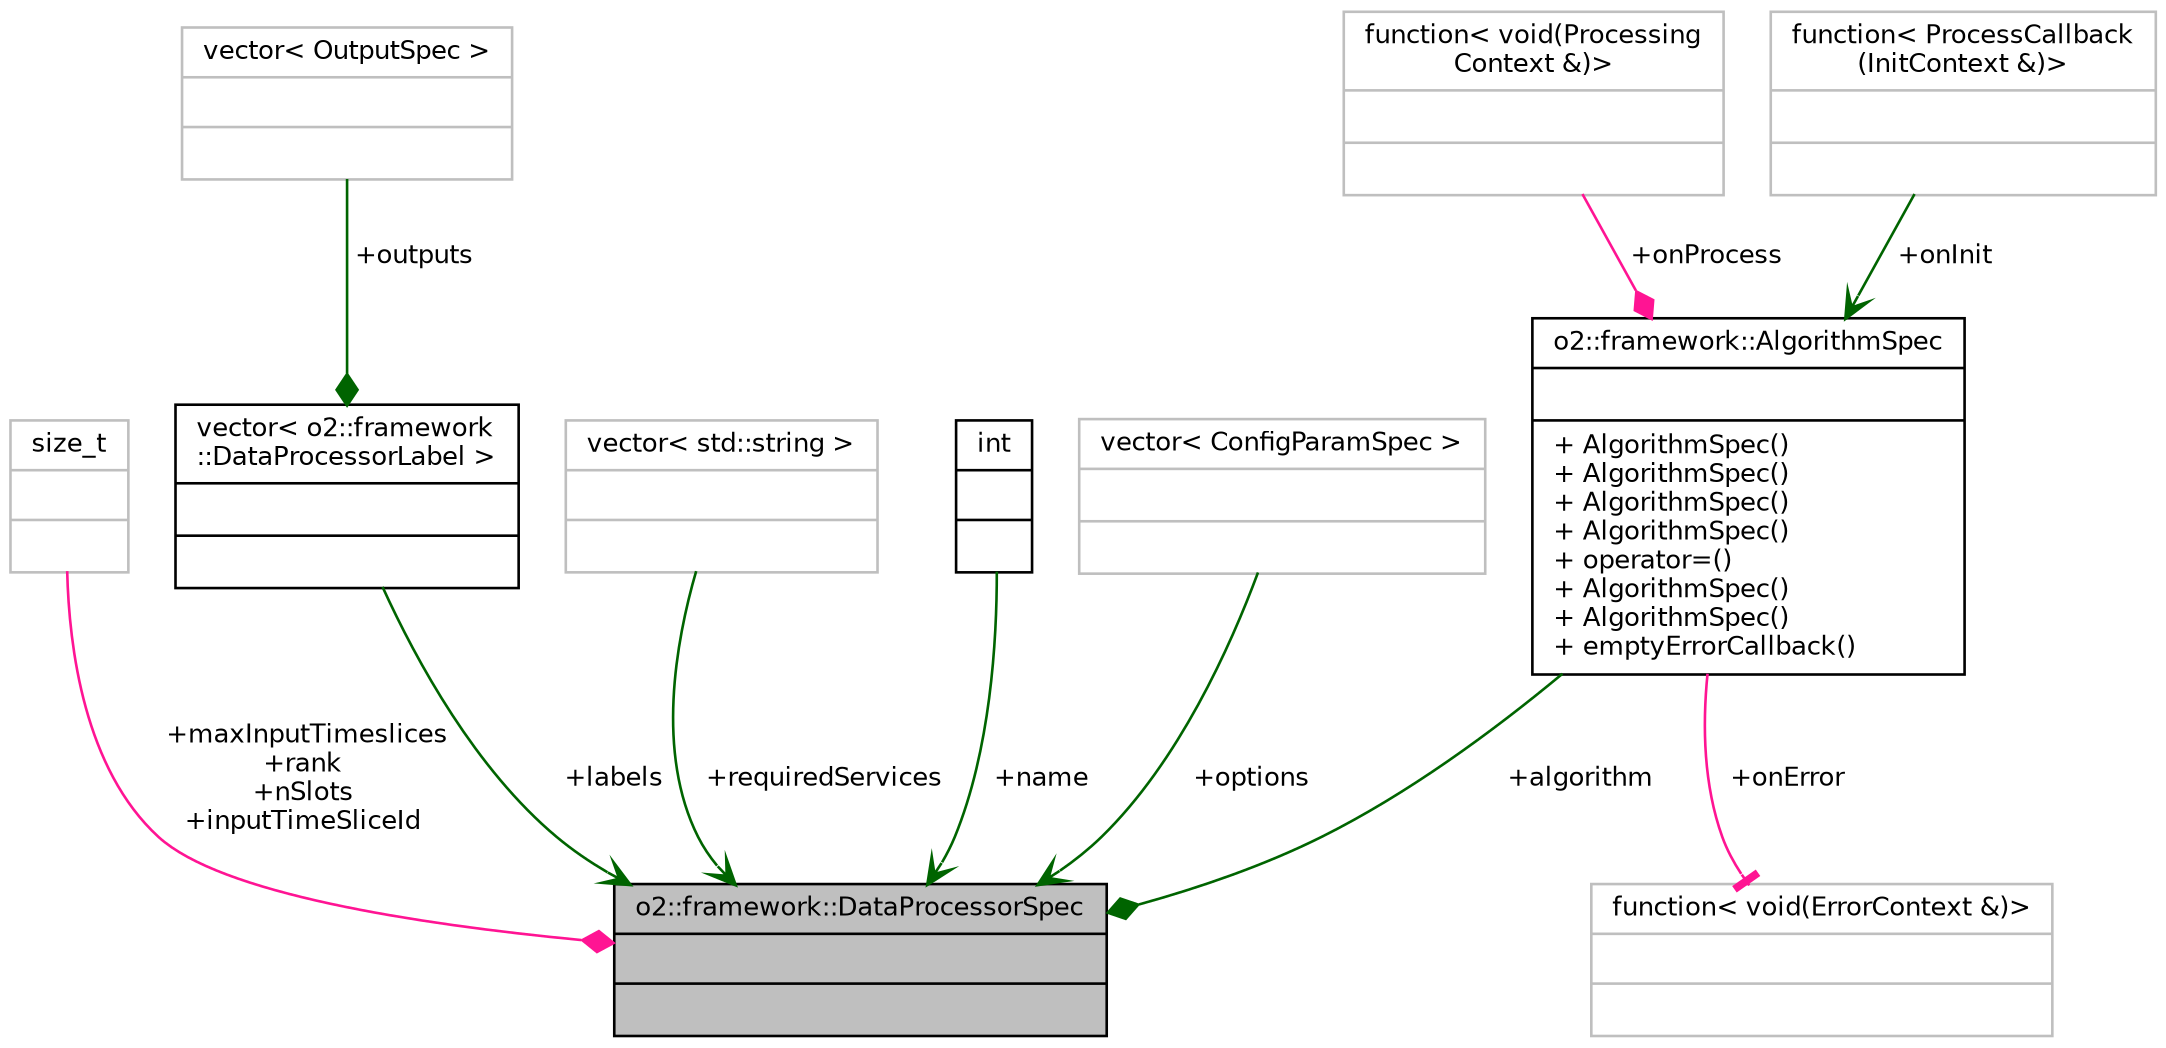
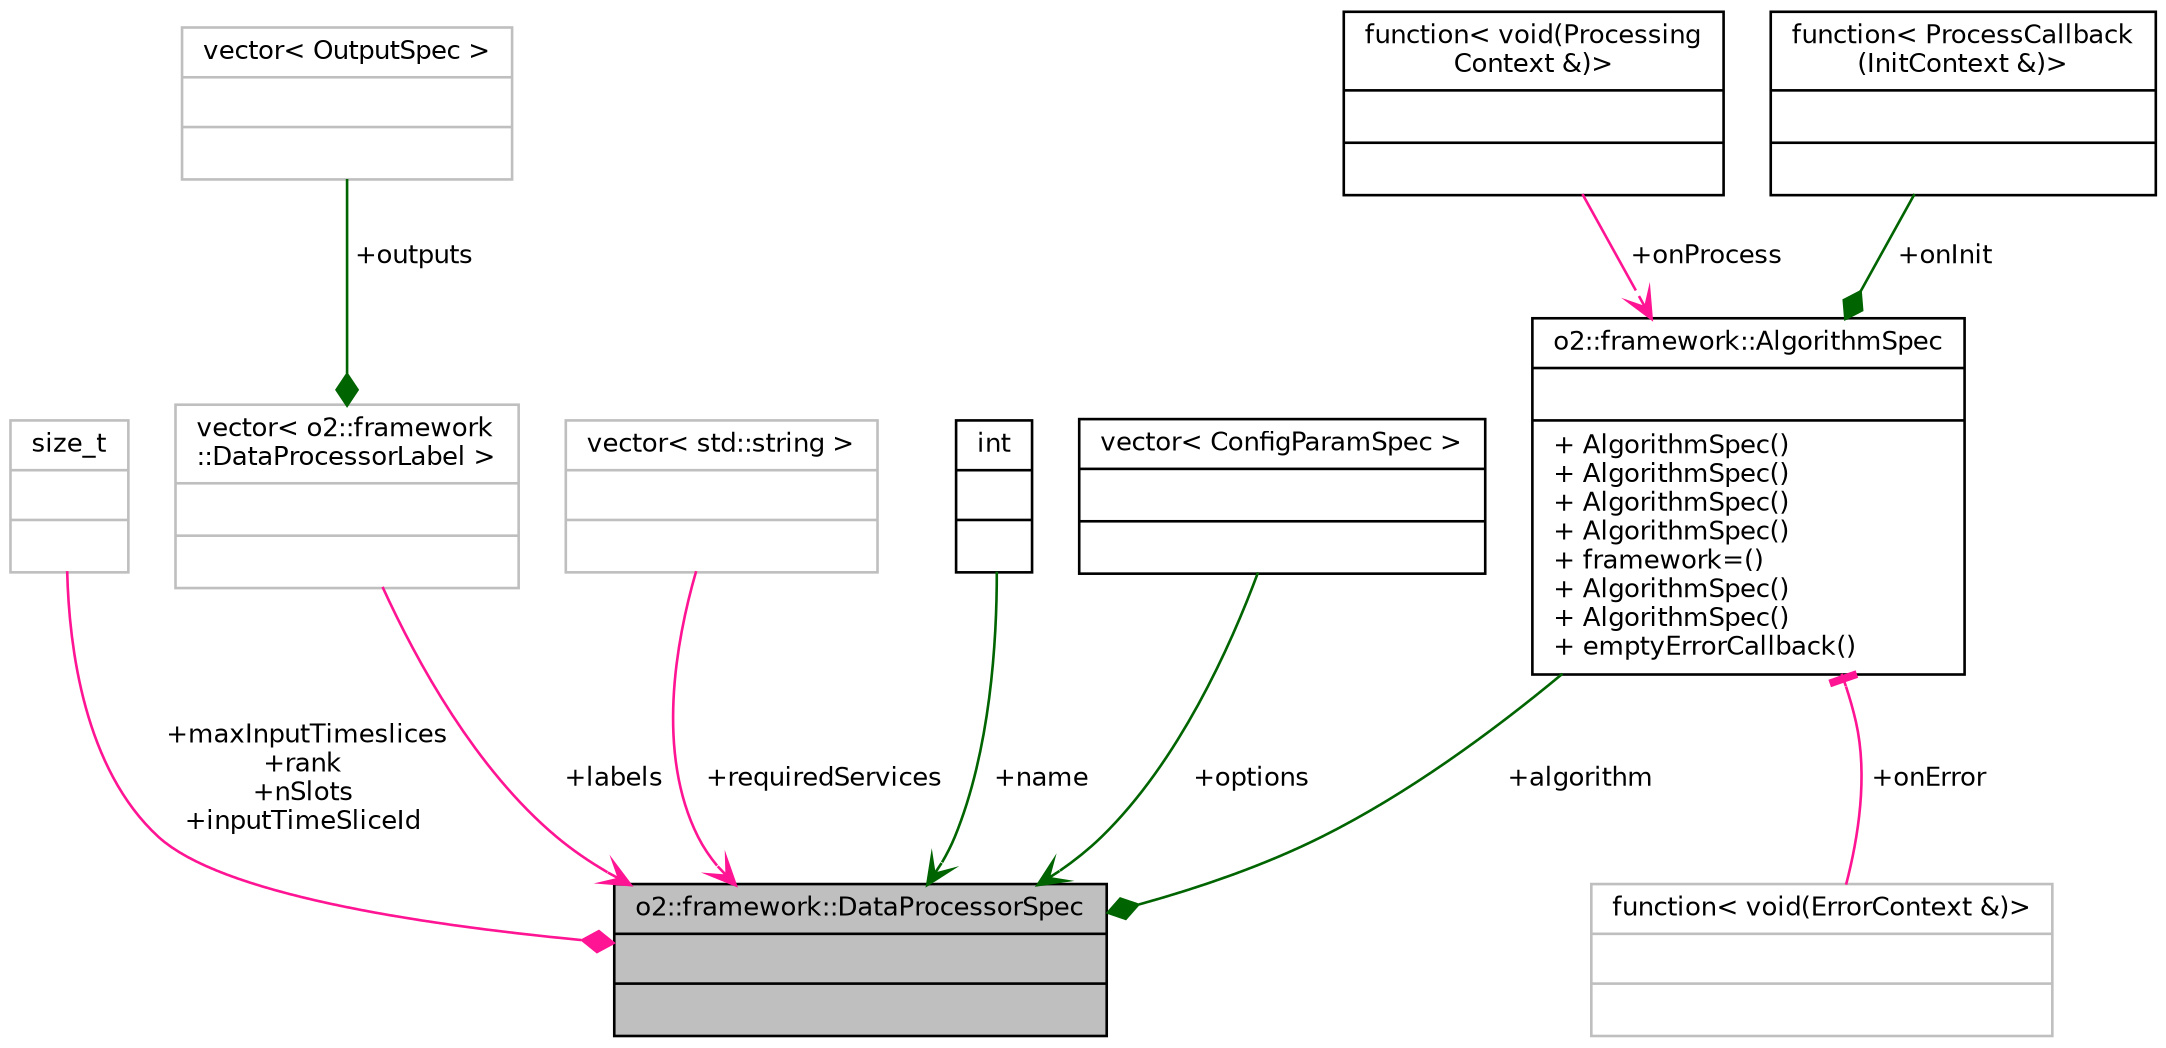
(1534, 103) -> (1534, 103)
(1963, 103) -> (1963, 103)
(1609, 242) -> (1609, 242)
(1886, 245) -> (1886, 245)
(347, 496) -> (347, 496)
(1282, 496) -> (1282, 496)
(1644, 561) -> (1659, 561)
(674, 722) -> (674, 722)
(474, 747) -> (474, 747)
(1708, 777) -> (1861, 785)
